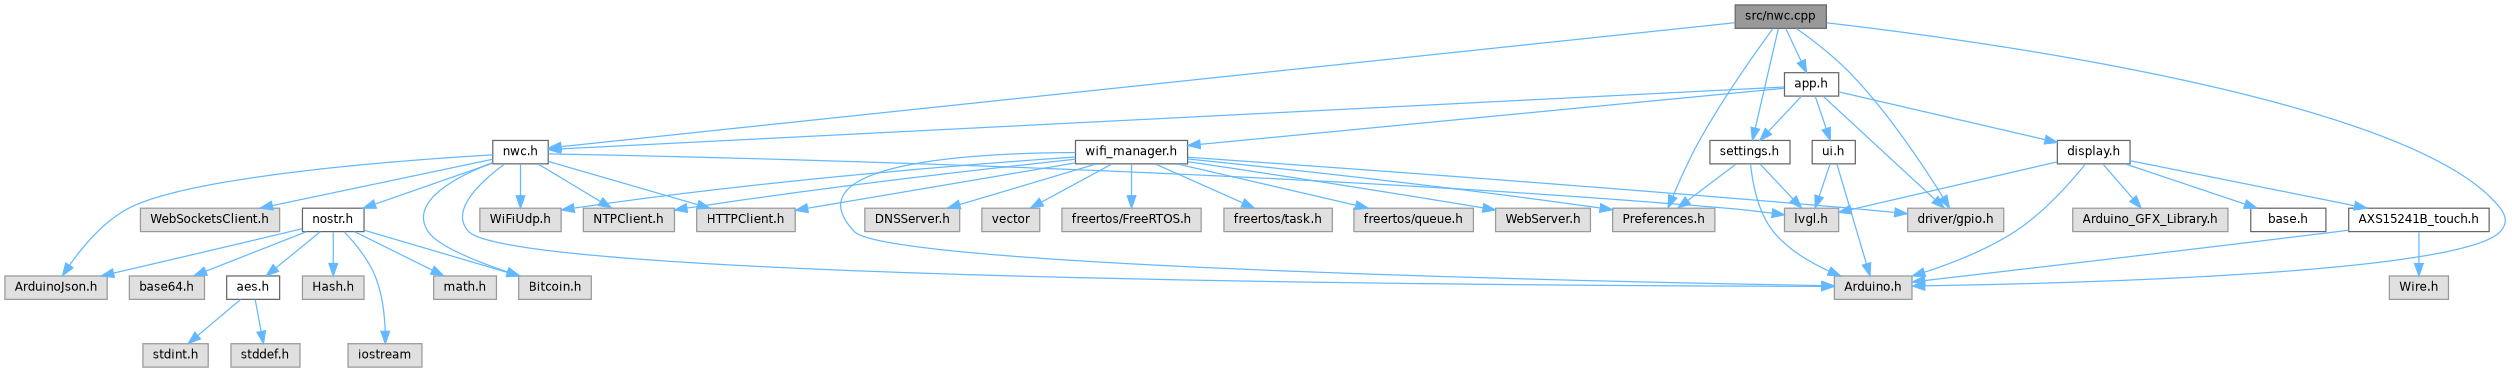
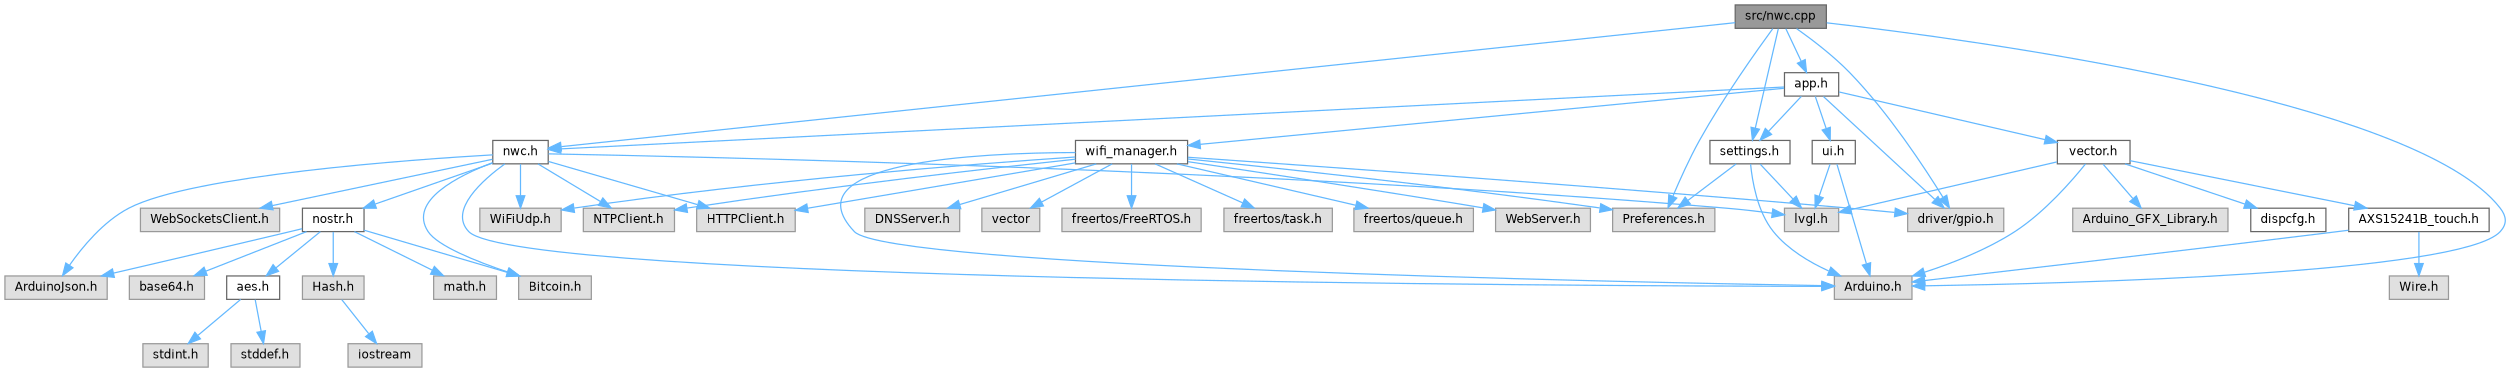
(2094, 152) -> (2094, 152)
(2288, 220) -> (2288, 220)
(376, 277) -> (355, 317)
